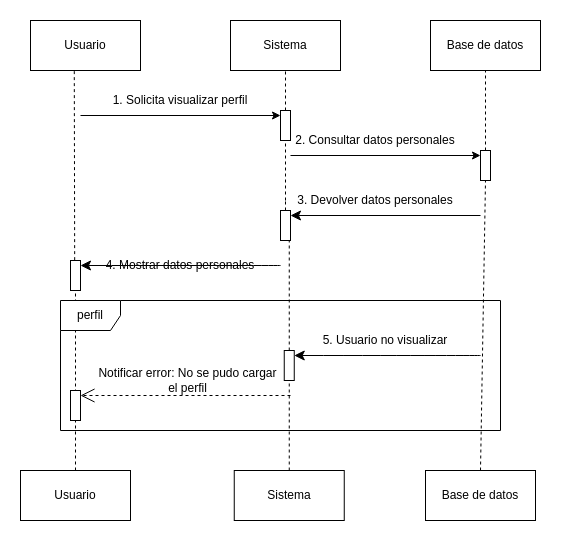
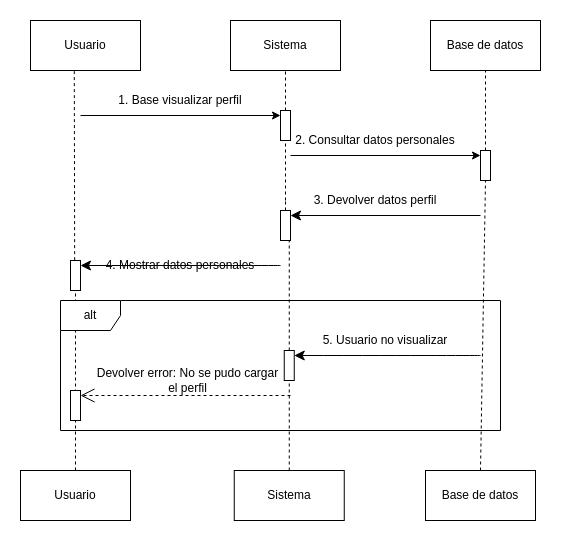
(181, 101) -> (181, 101)
(376, 201) -> (376, 201)
(91, 316) -> (91, 316)
(188, 381) -> (188, 381)
